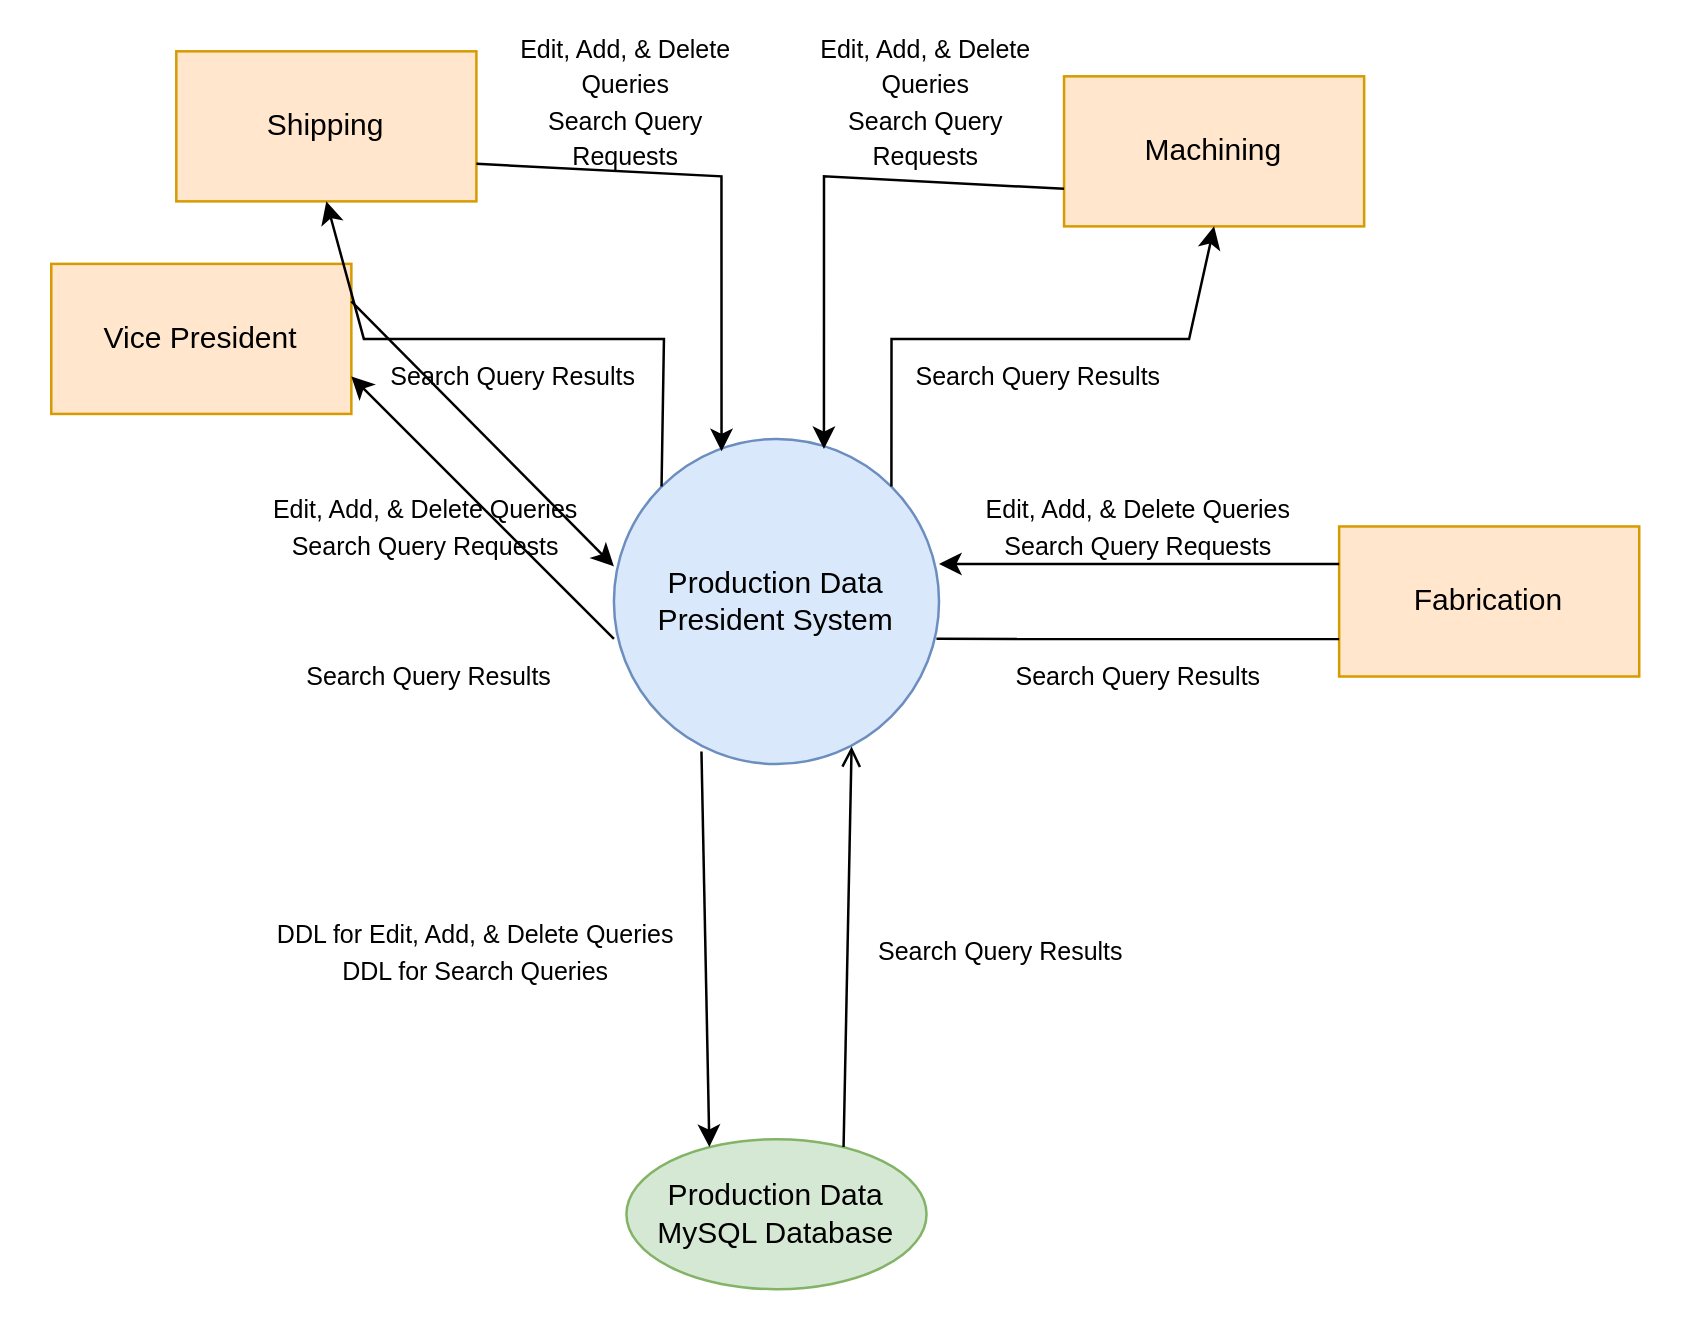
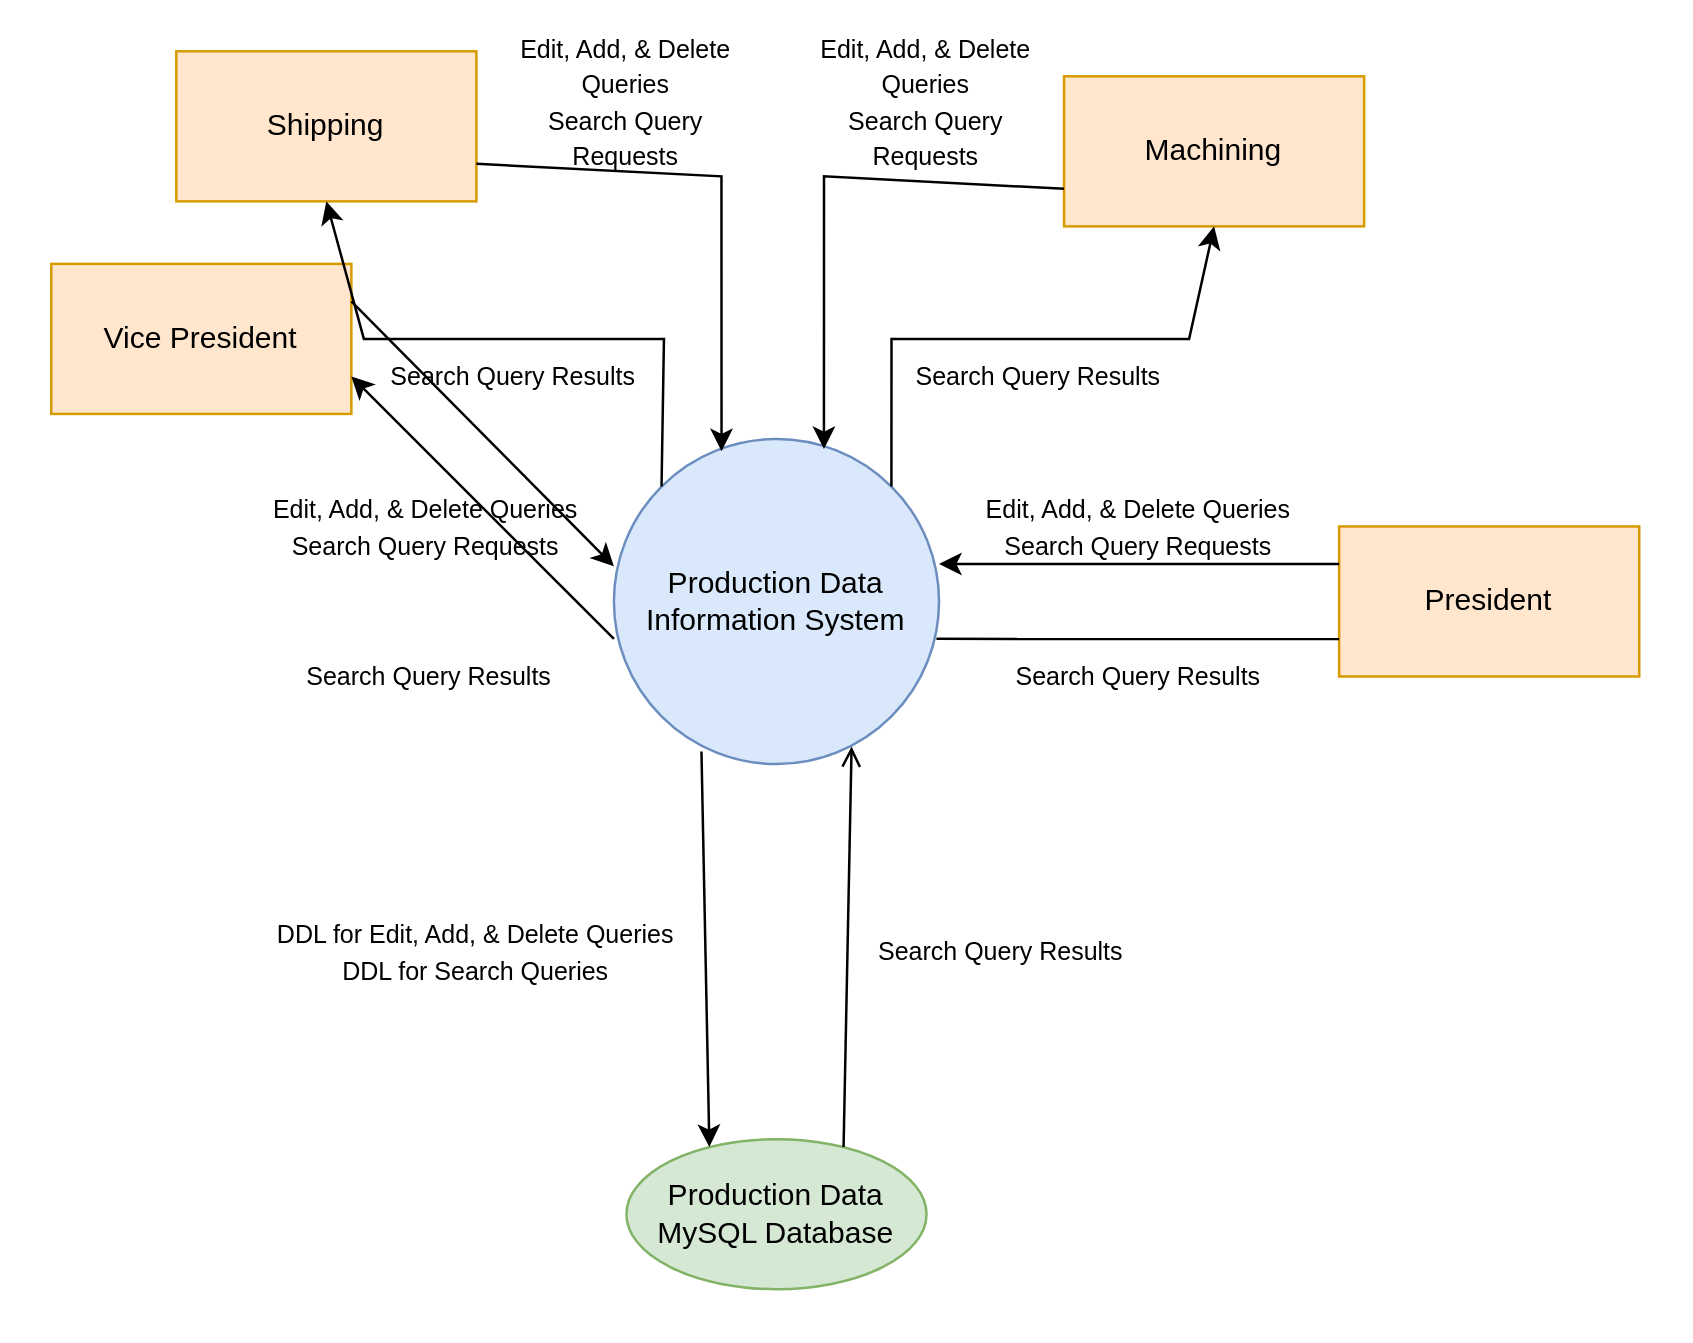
(776, 601) -> (776, 601)
(1489, 601) -> (1489, 601)
